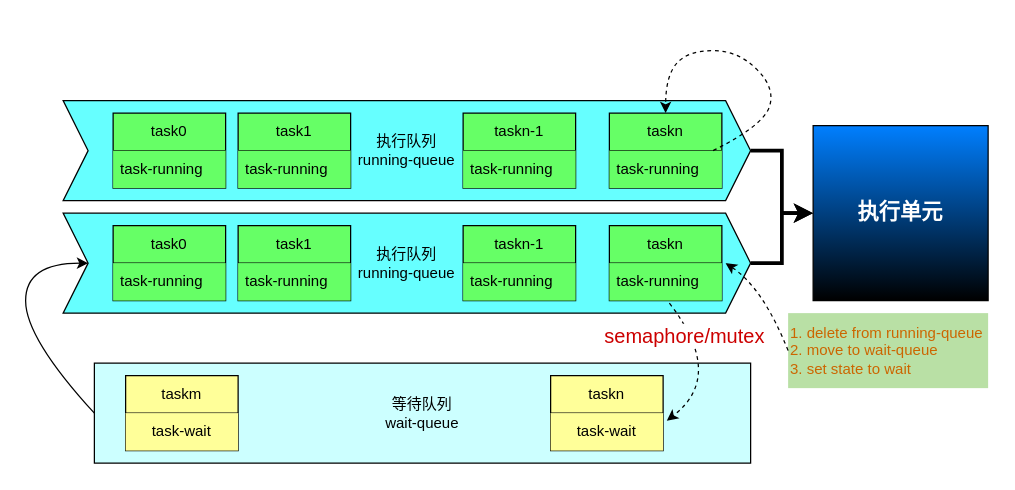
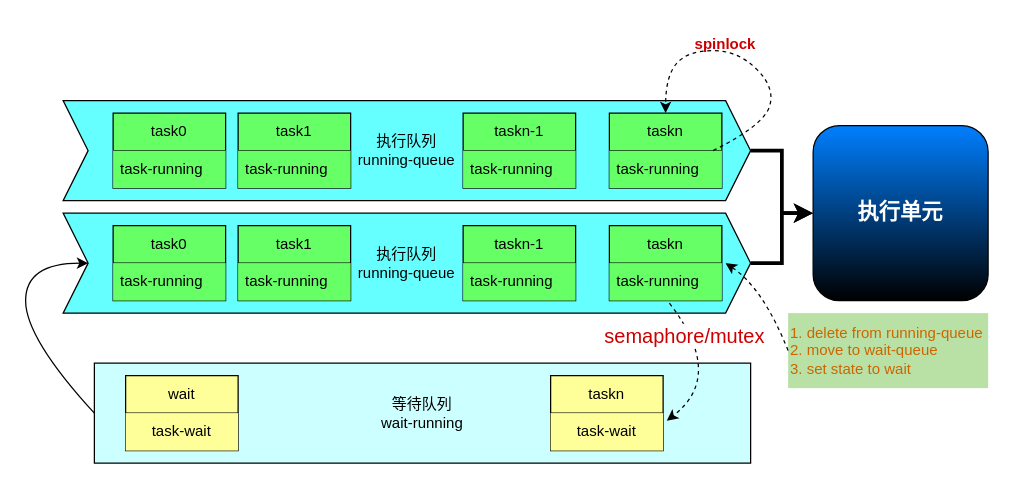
none -> (726, 44)
(901, 213) -> (901, 213)
(182, 394) -> (182, 394)
(423, 413) -> (423, 413)
